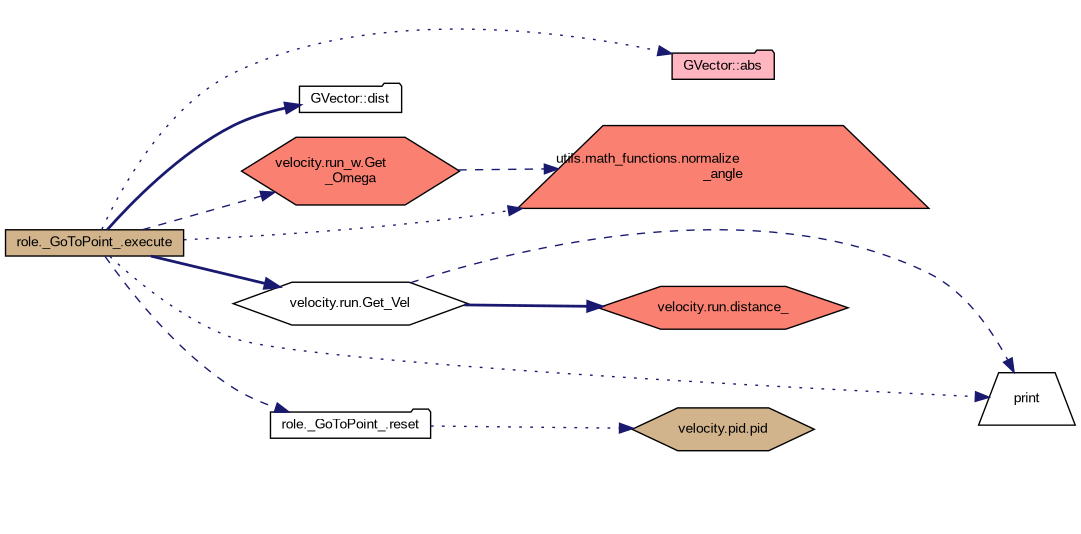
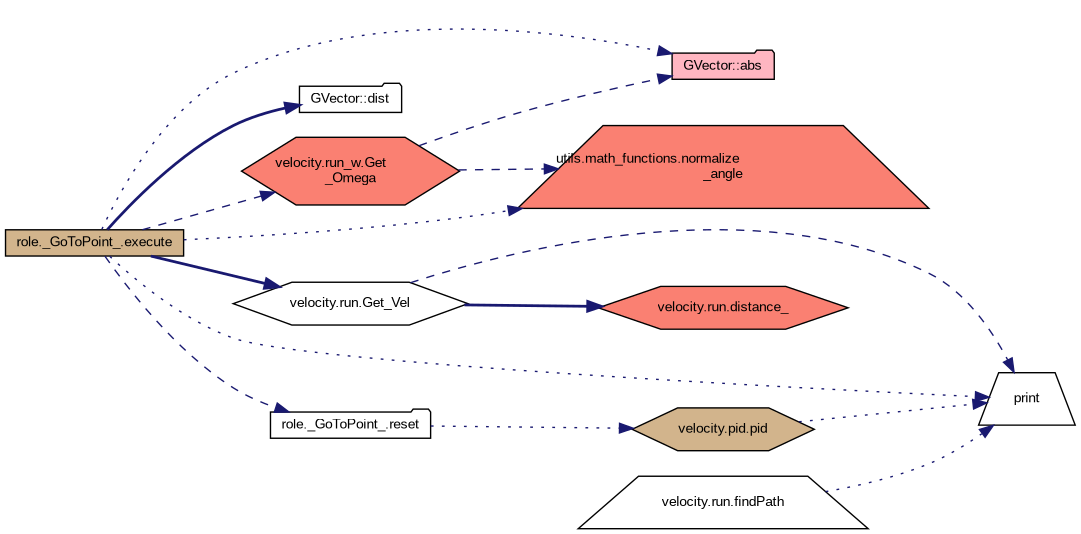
none -> (537, 108)
none -> (886, 413)
none -> (723, 502)
